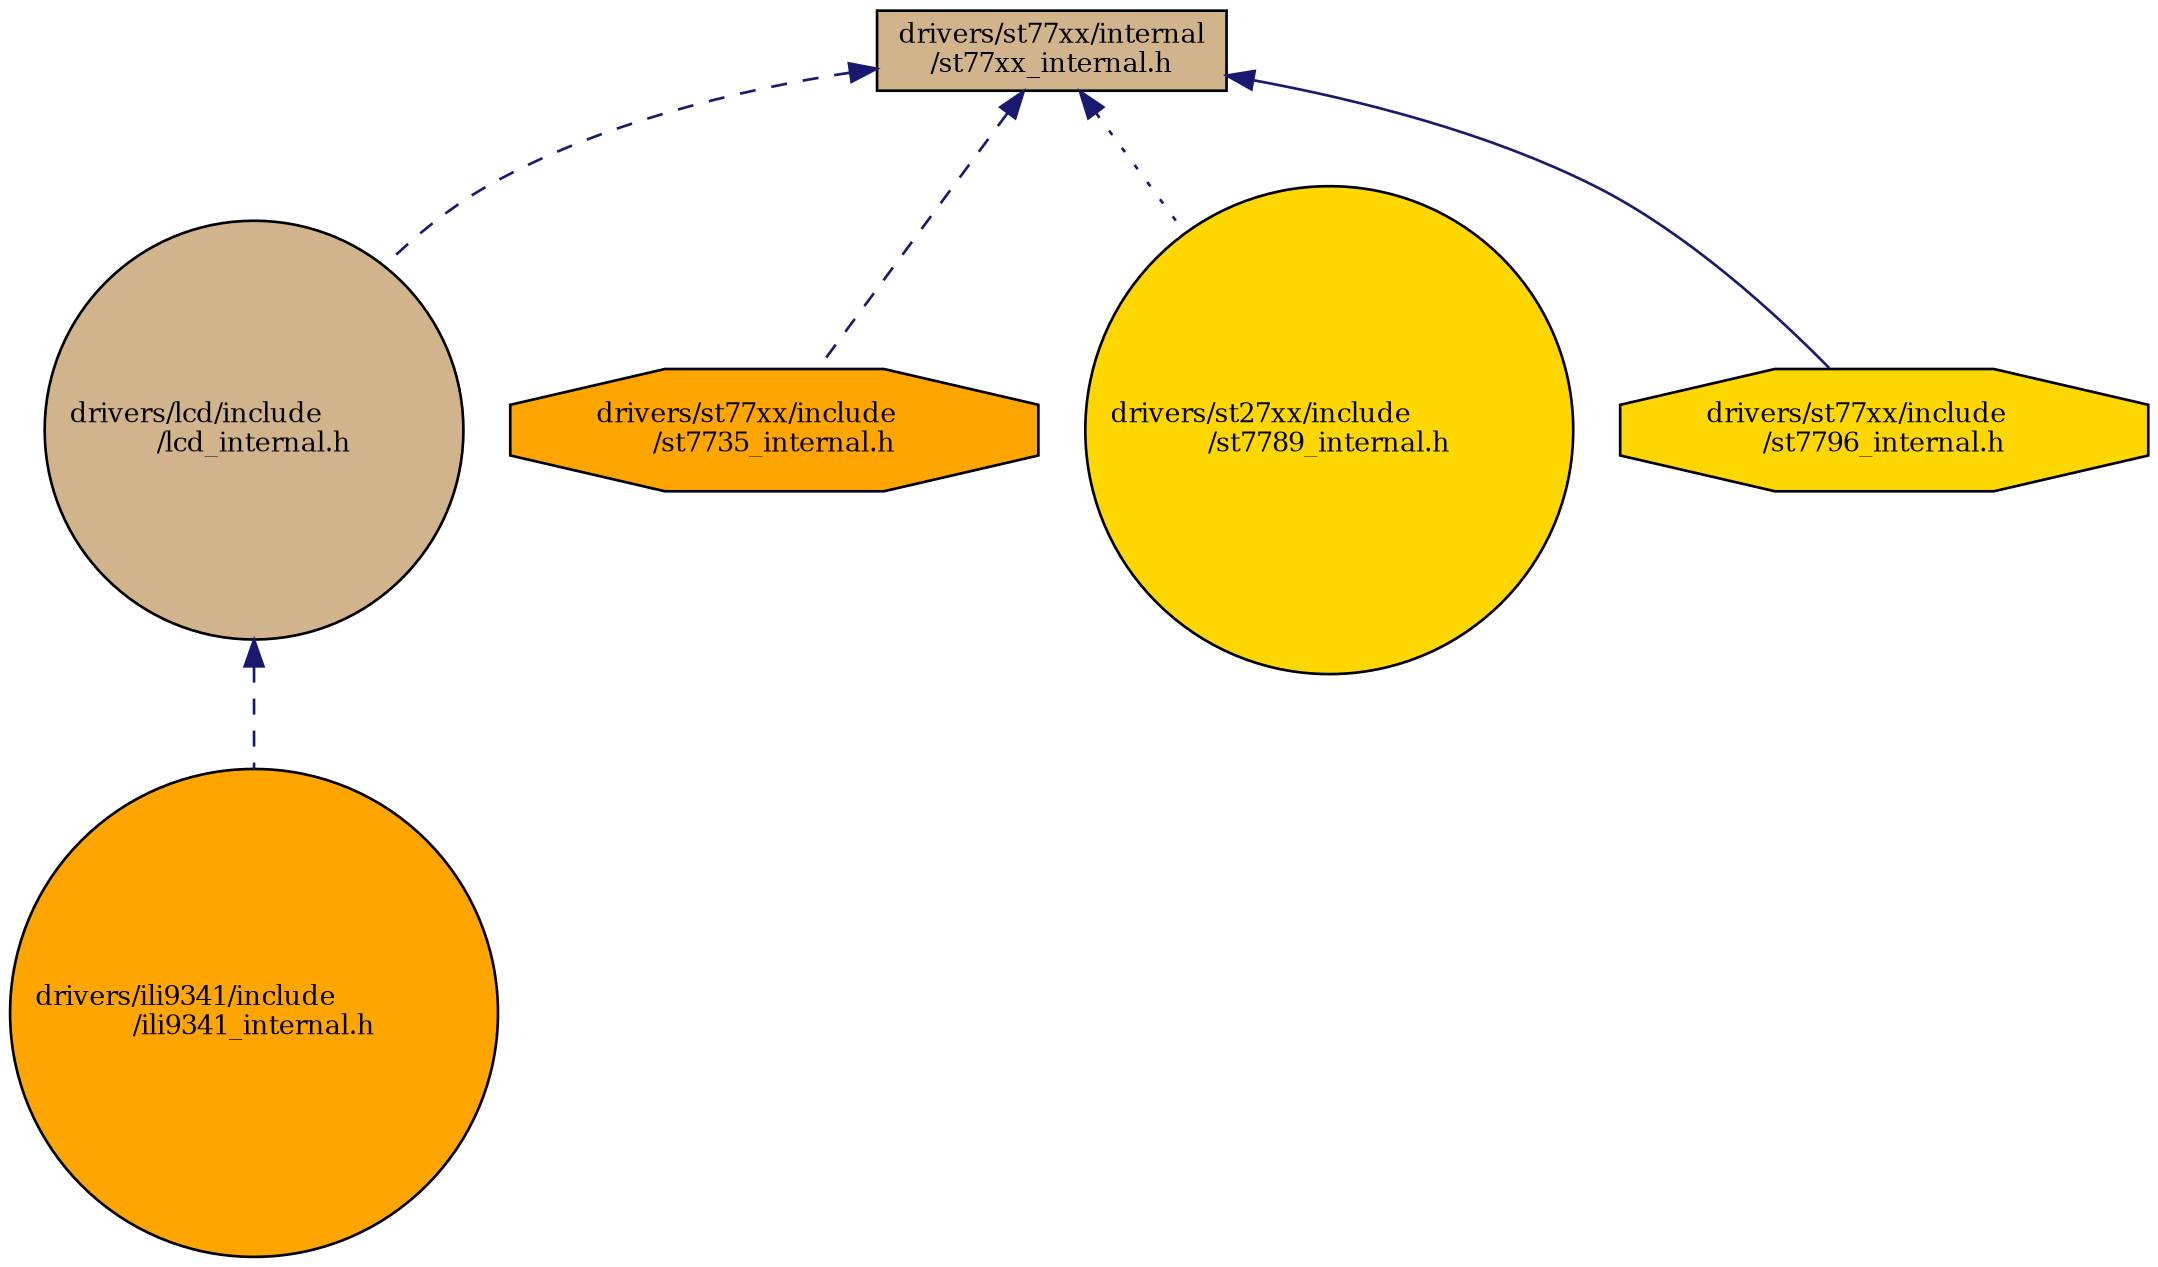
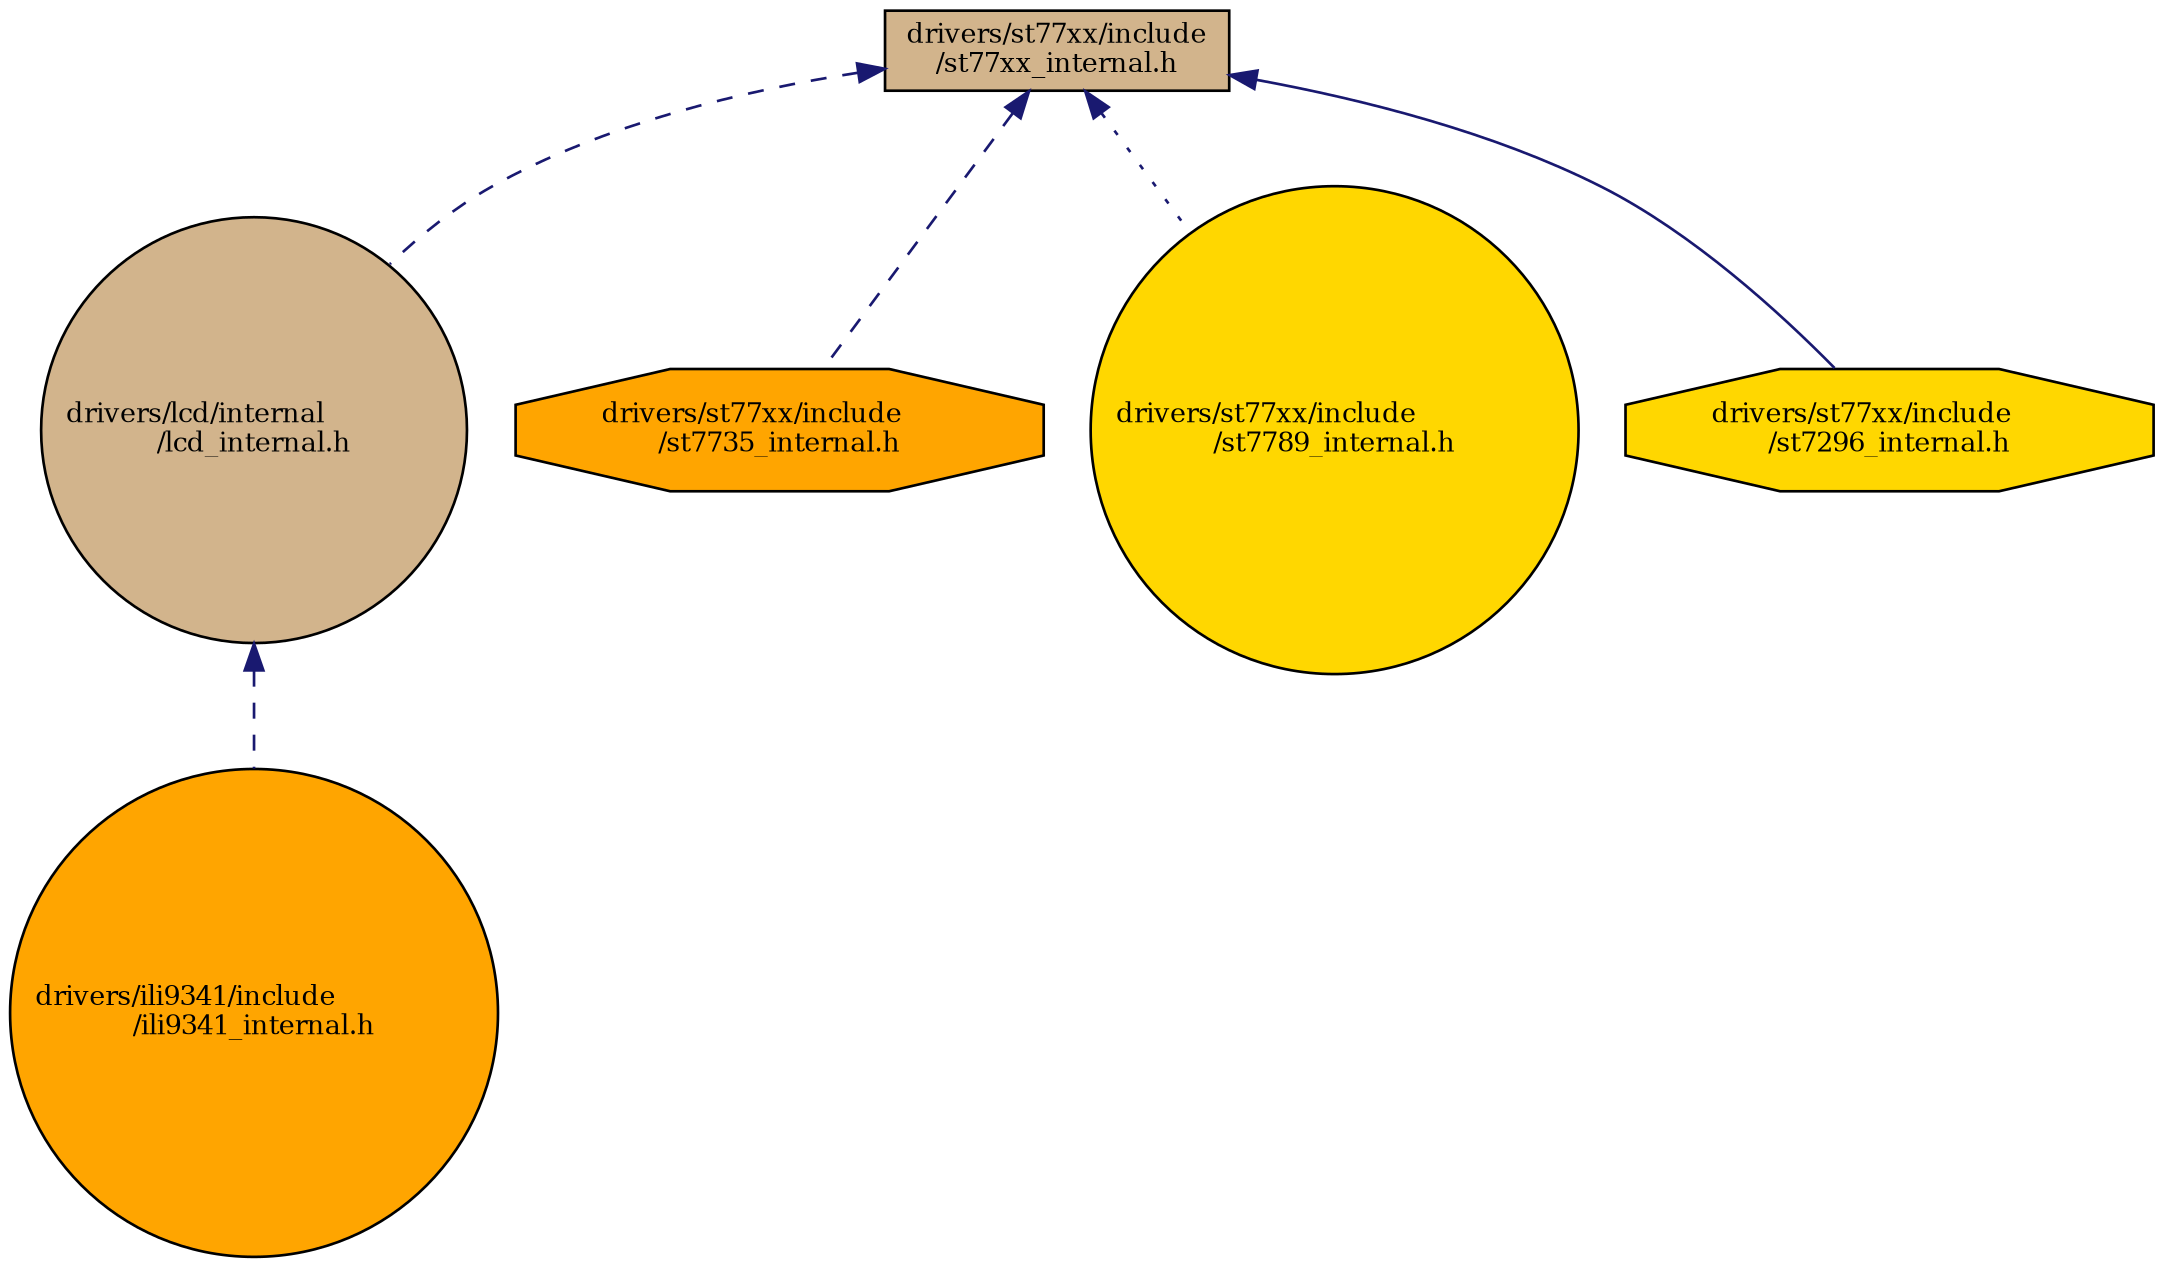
(1052, 51) -> (1057, 51)
(254, 430) -> (254, 430)
(1329, 430) -> (1335, 430)
(1884, 430) -> (1890, 430)
